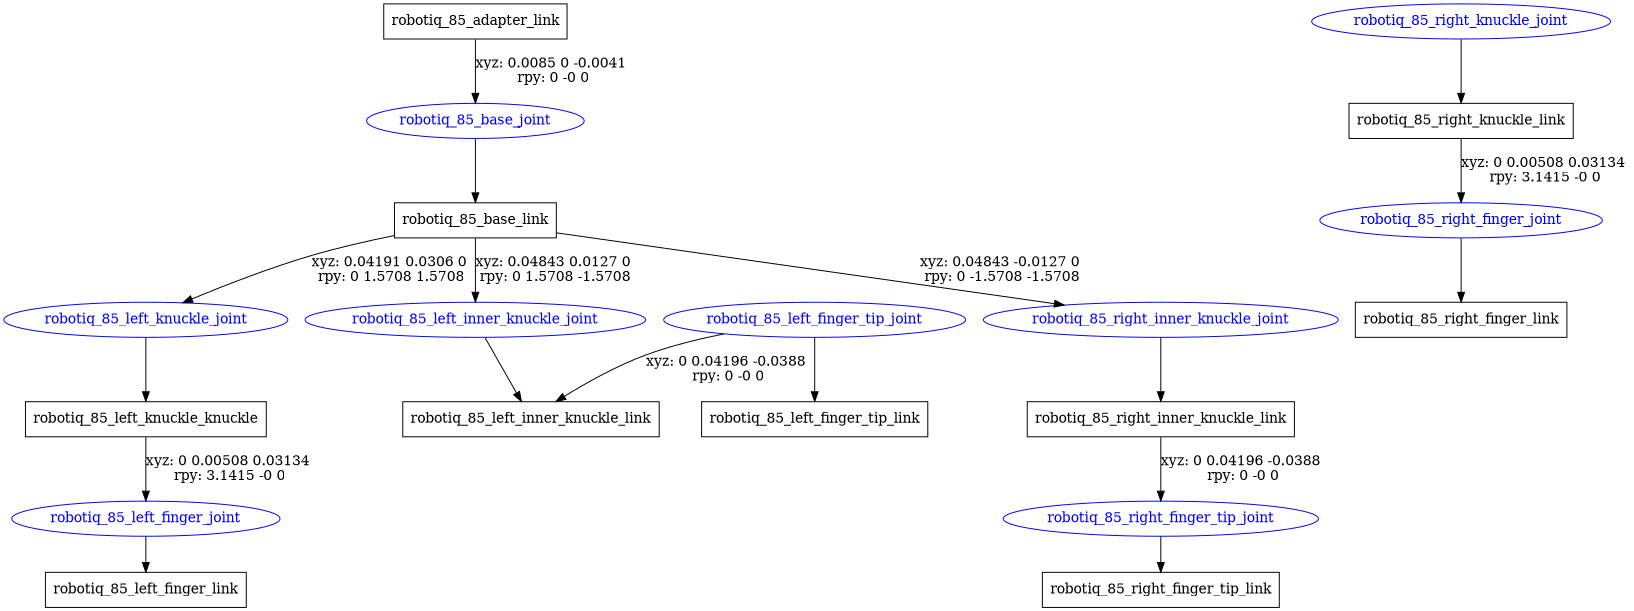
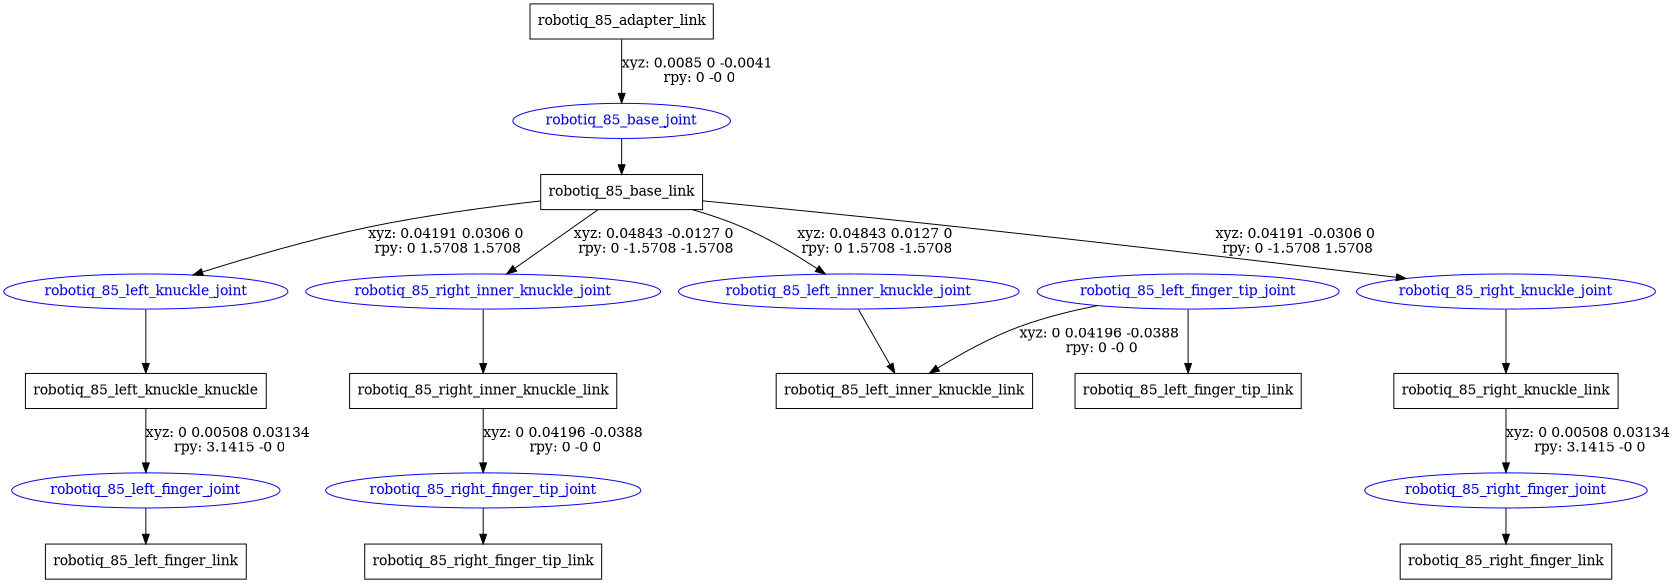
none -> (1050, 237)
